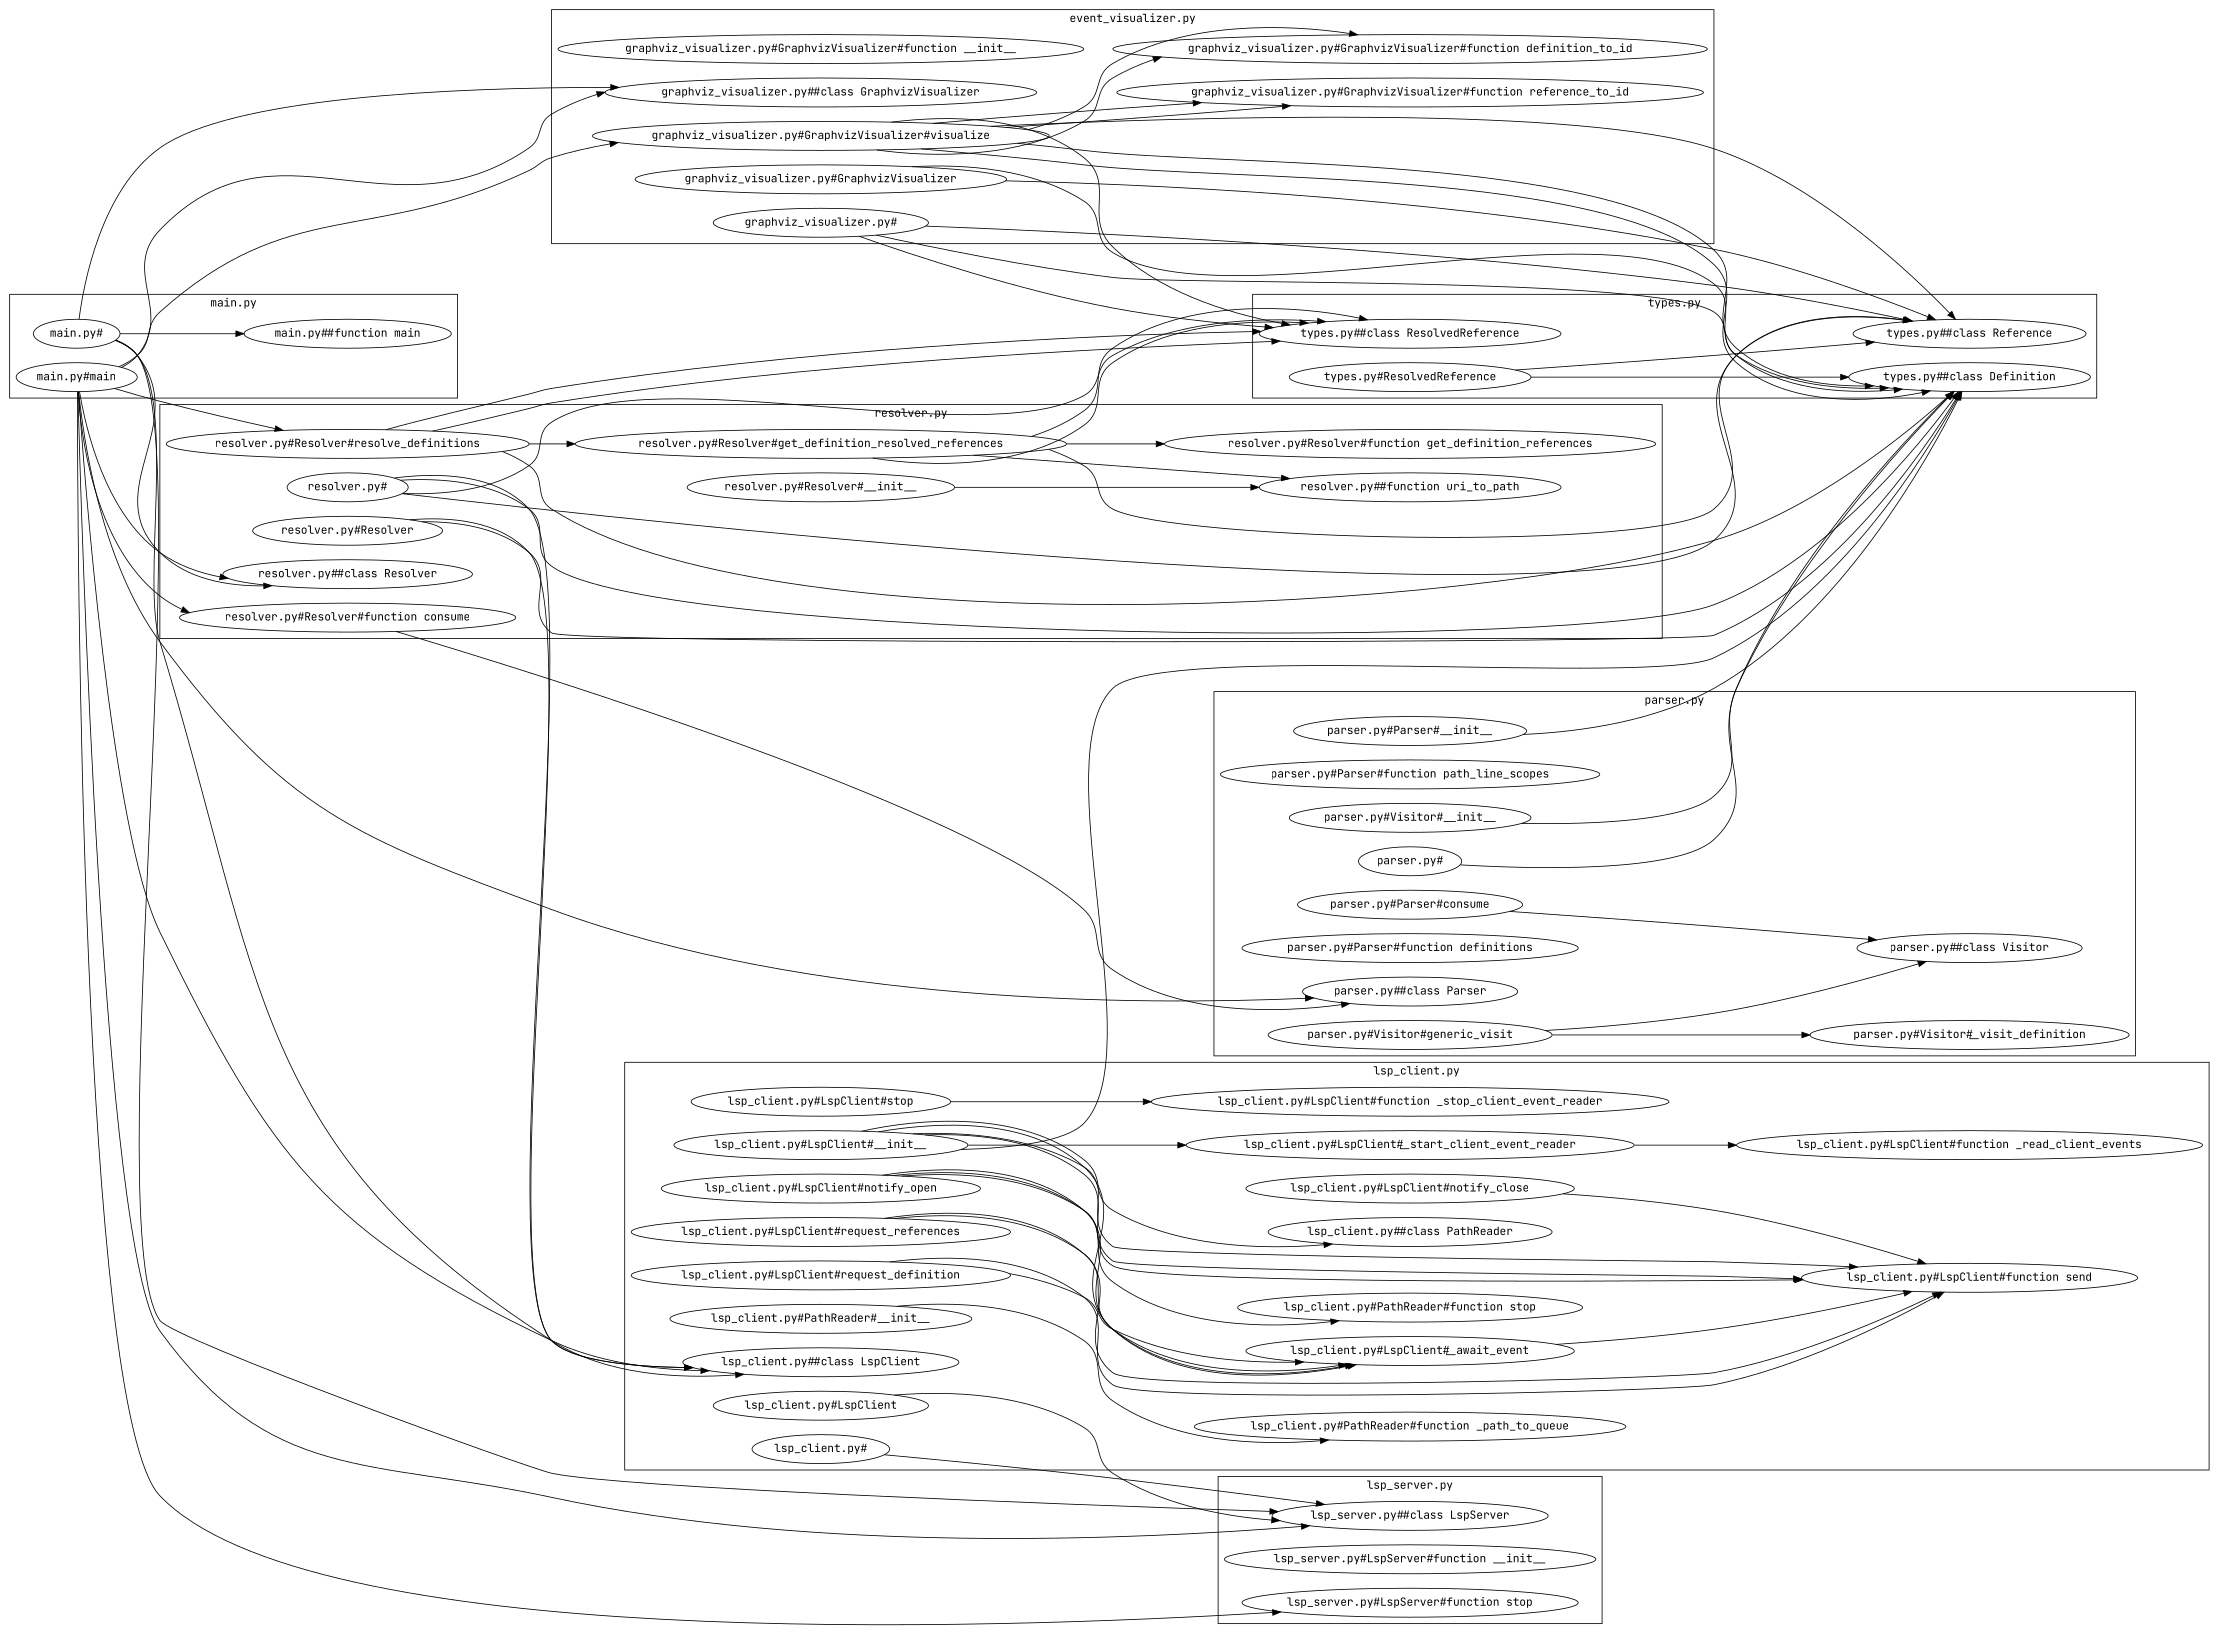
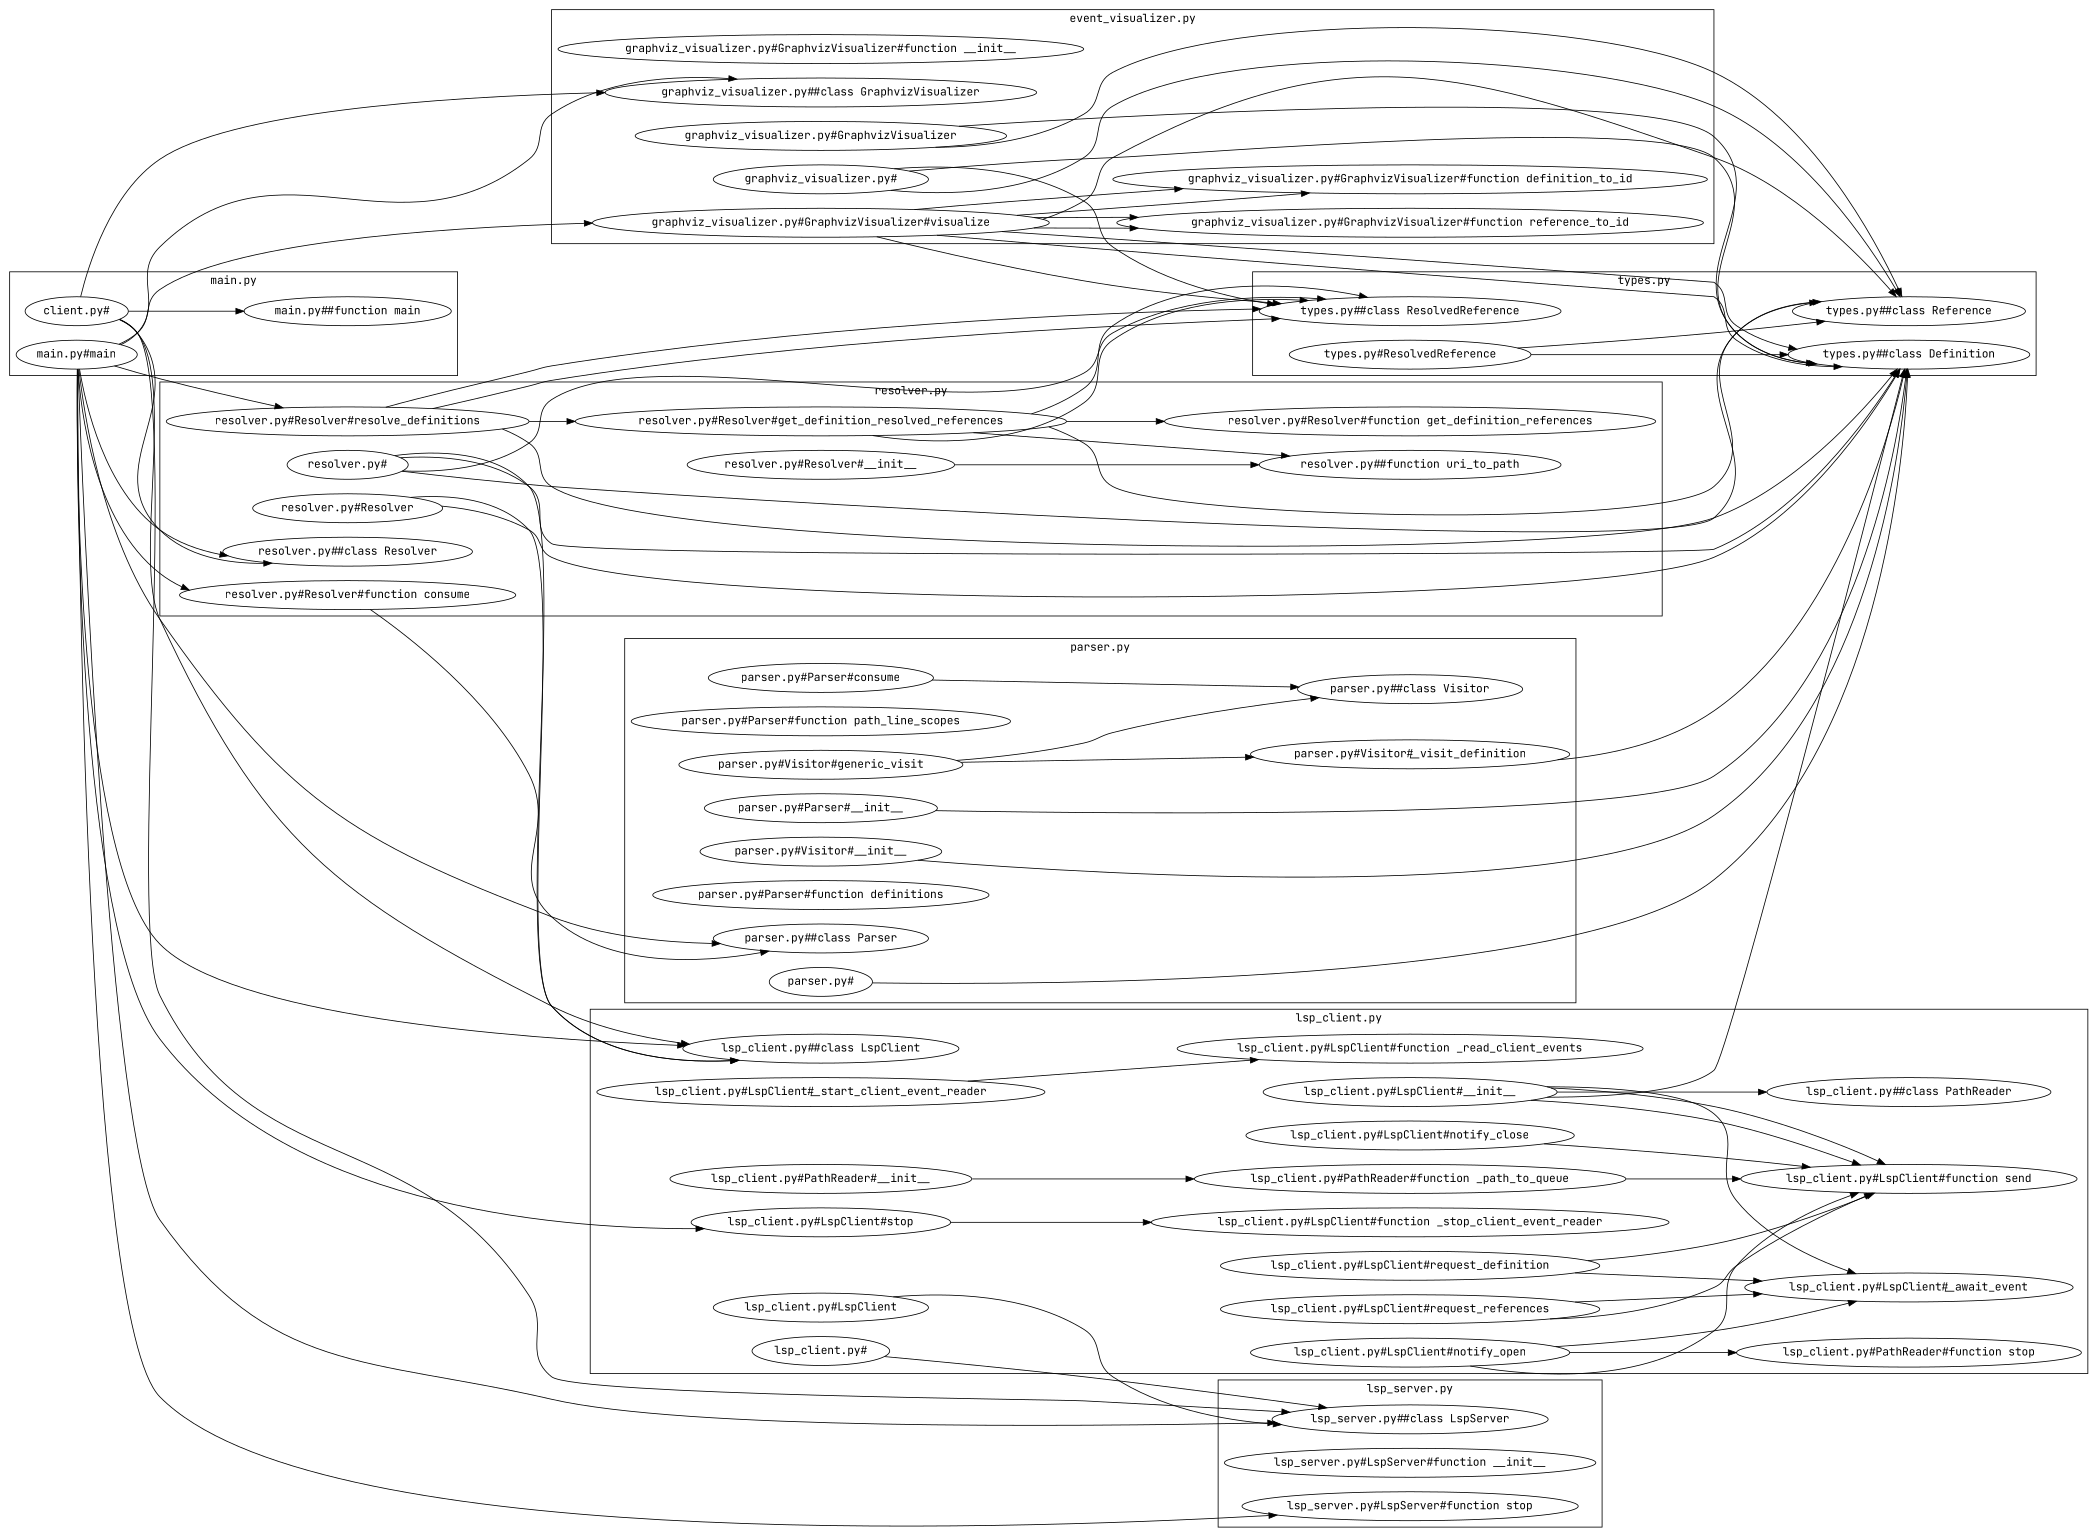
(77, 334) -> (77, 311)
none -> (1793, 631)
none -> (140, 997)
(1073, 1145) -> none
(1731, 1327) -> (1679, 1179)
